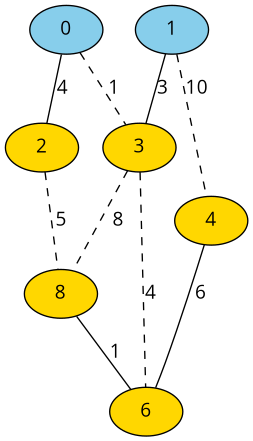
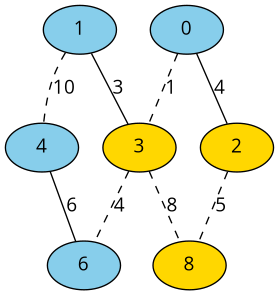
(211, 221) -> (42, 148)
(104, 353) -> none
(146, 412) -> (84, 265)
